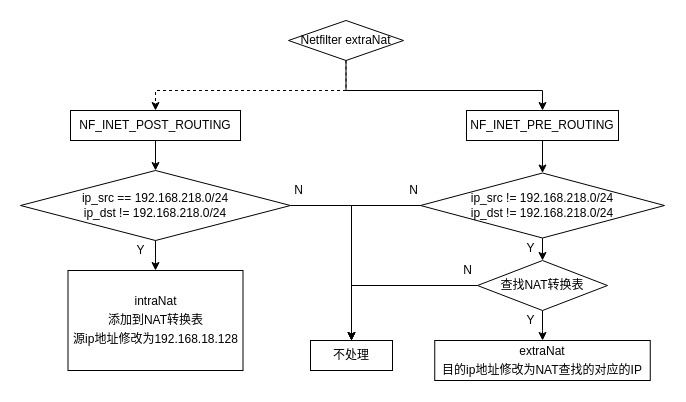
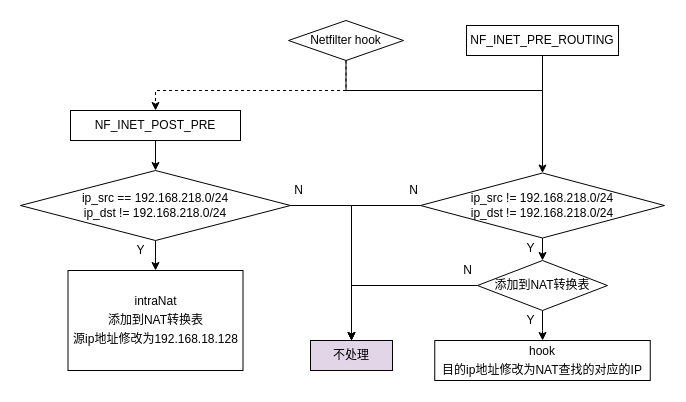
(346, 41) -> (346, 41)
(156, 126) -> (156, 126)
(543, 126) -> (543, 41)
(543, 286) -> (543, 286)
(352, 356) -> (352, 356)
(543, 361) -> (543, 361)
